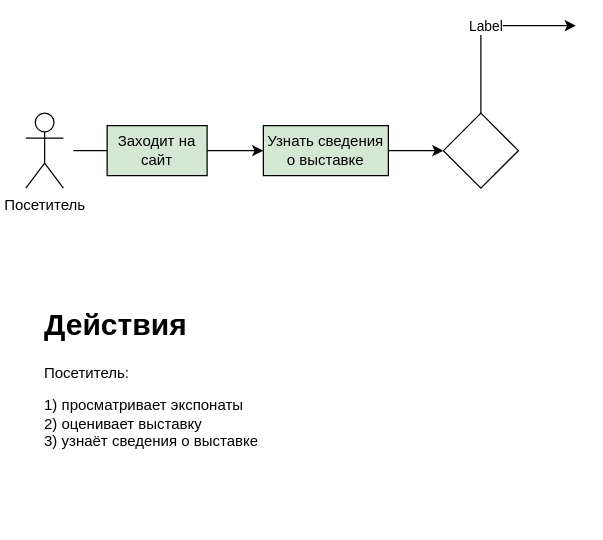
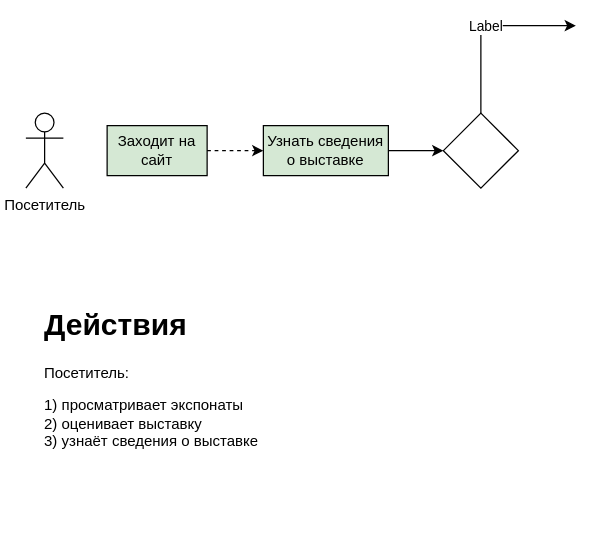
(89, 151) -> none
(231, 151) -> (231, 151)
